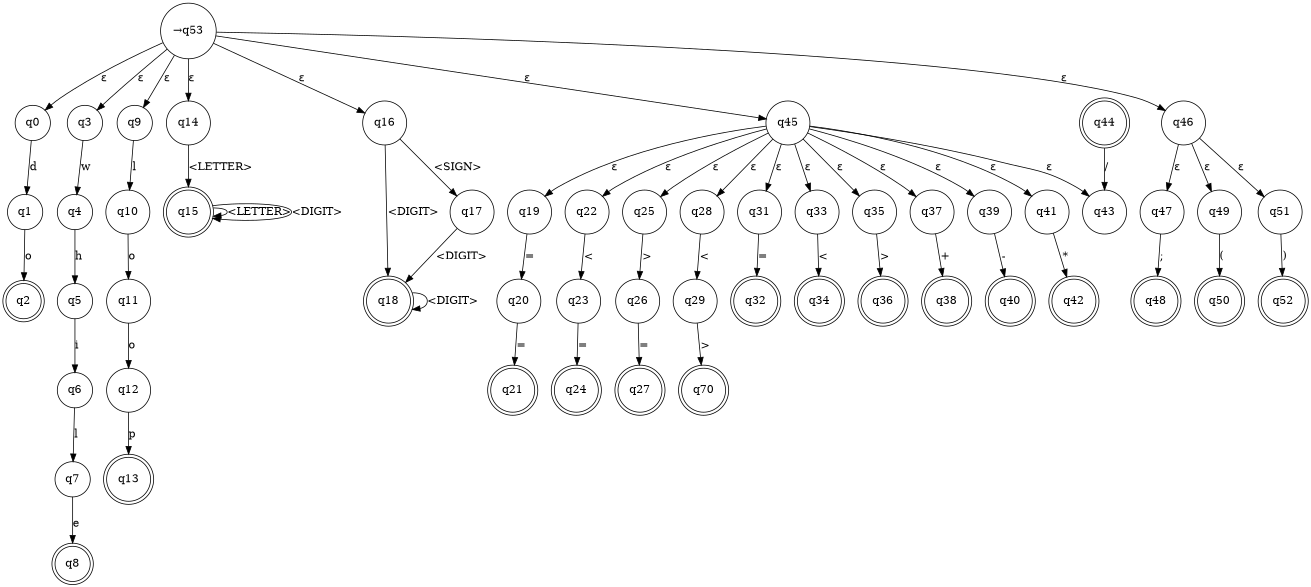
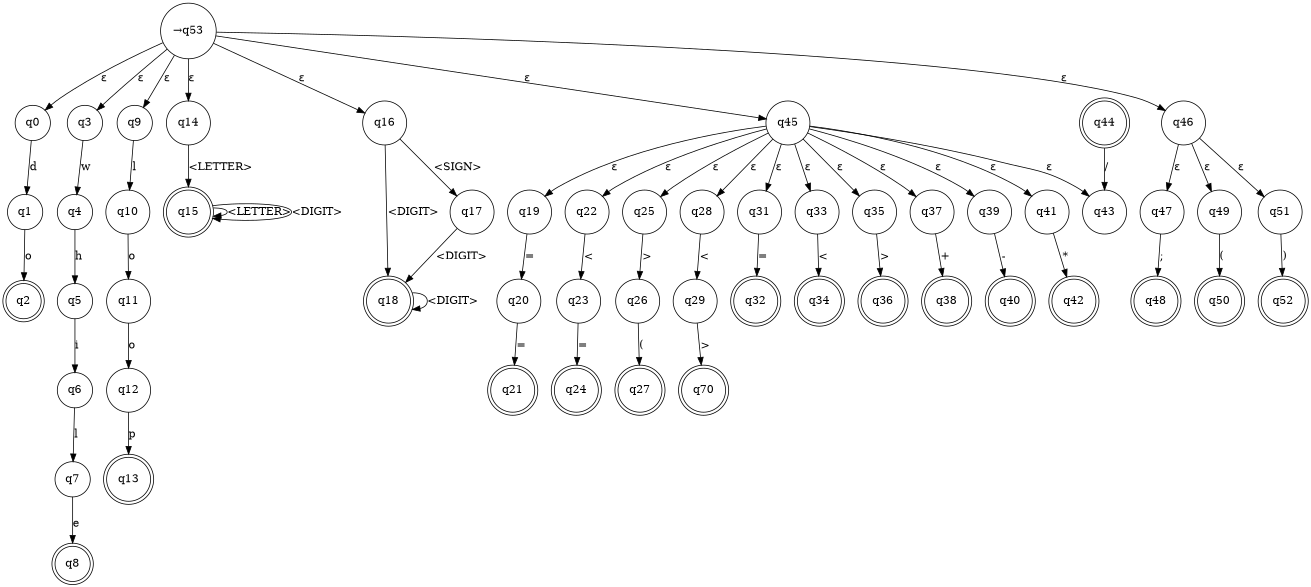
(644, 346) -> (642, 346)
